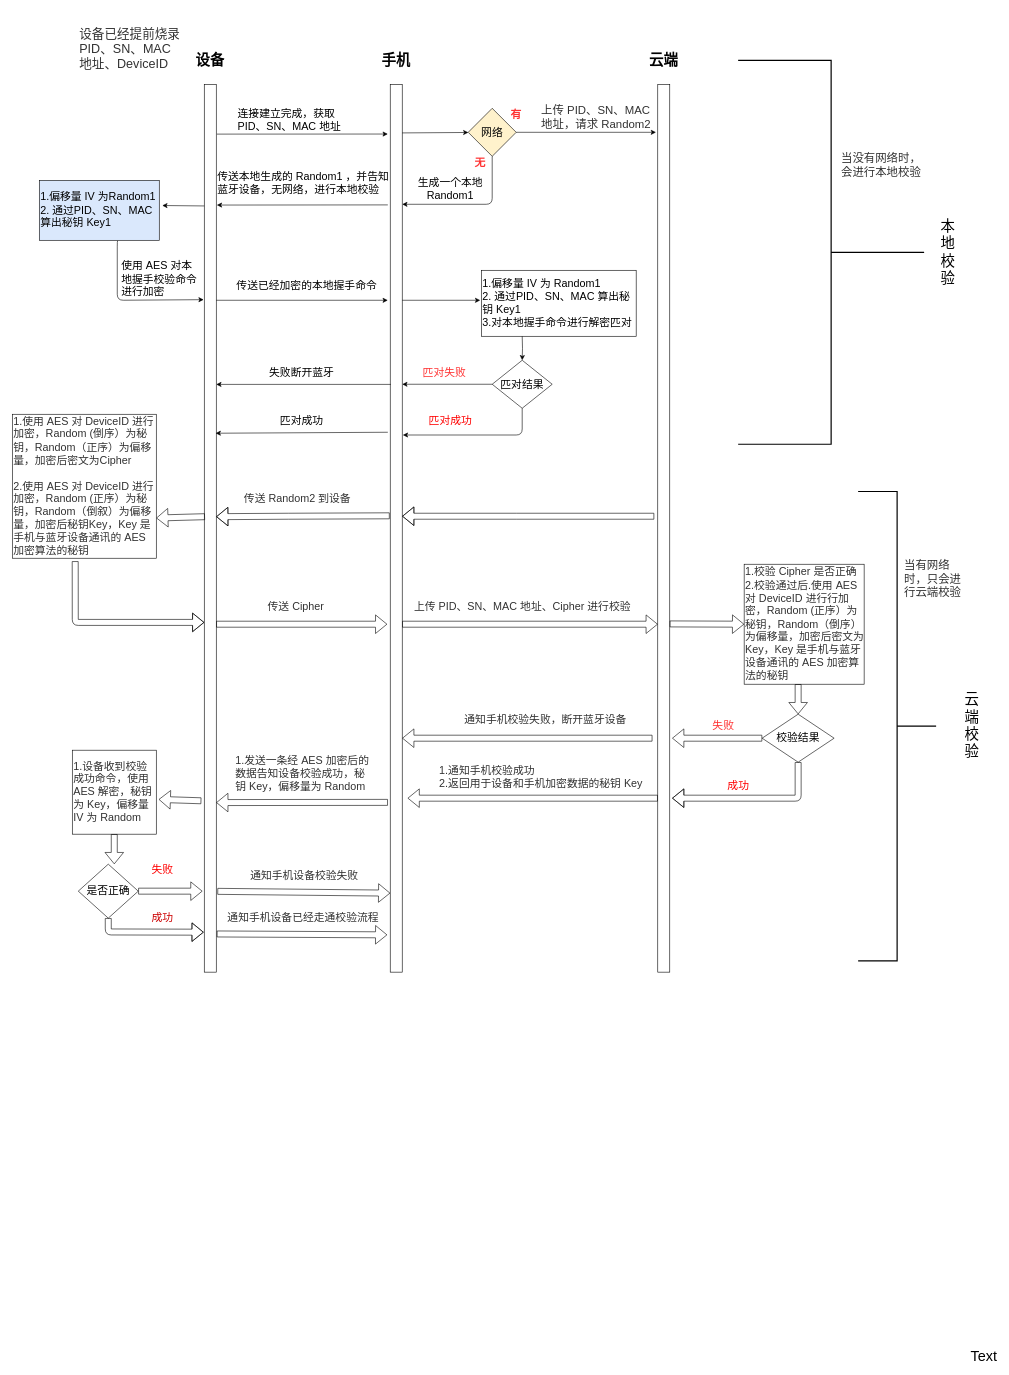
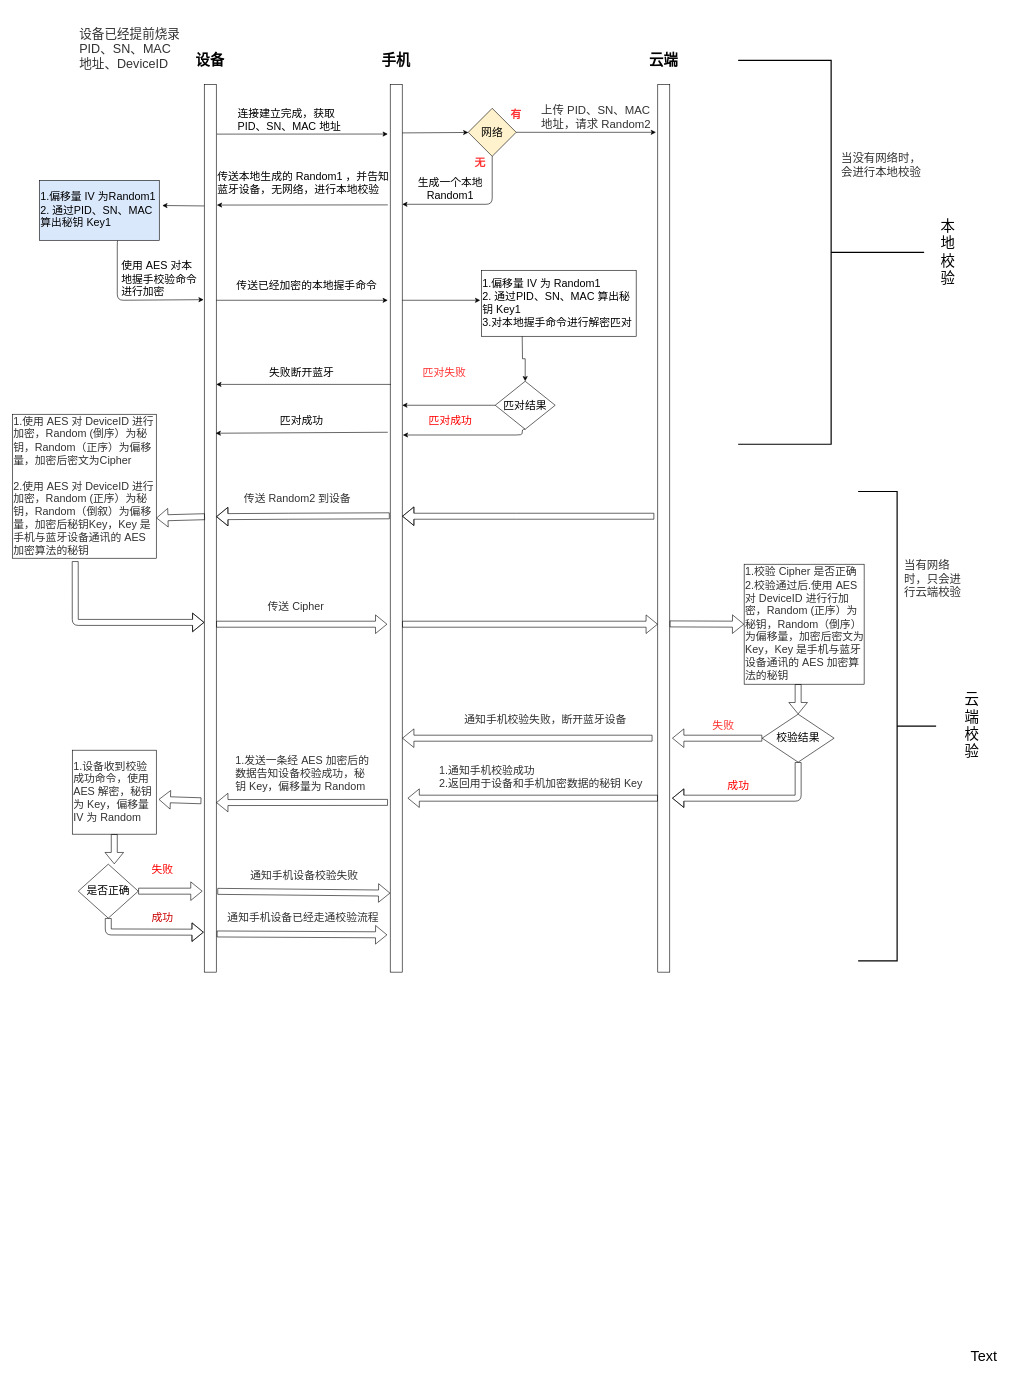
(522, 384) -> (525, 405)
(522, 606) -> none
